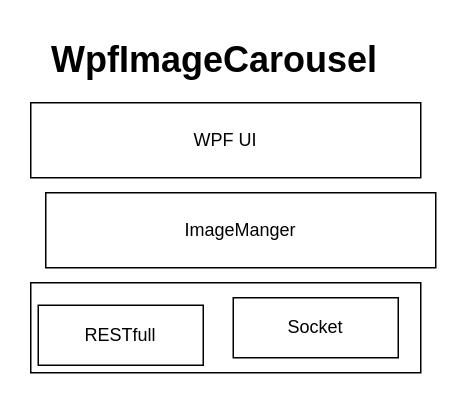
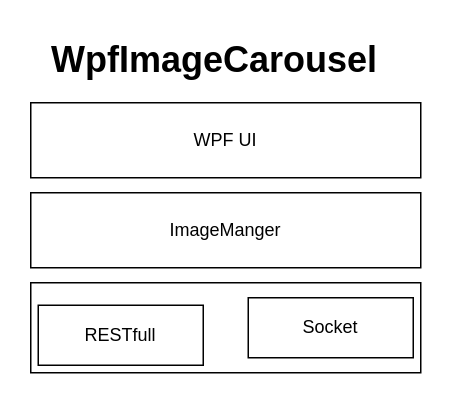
(241, 230) -> (226, 230)
(316, 328) -> (331, 328)
